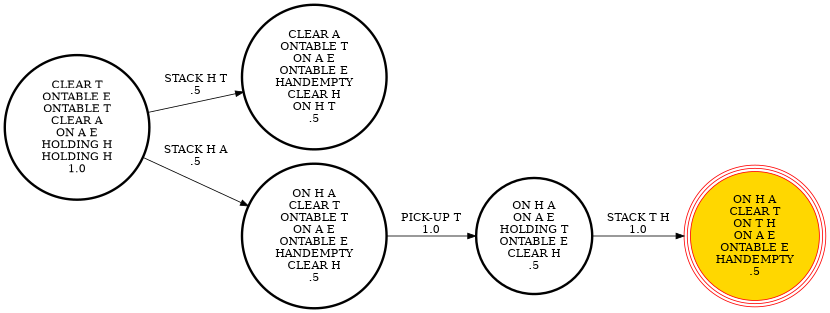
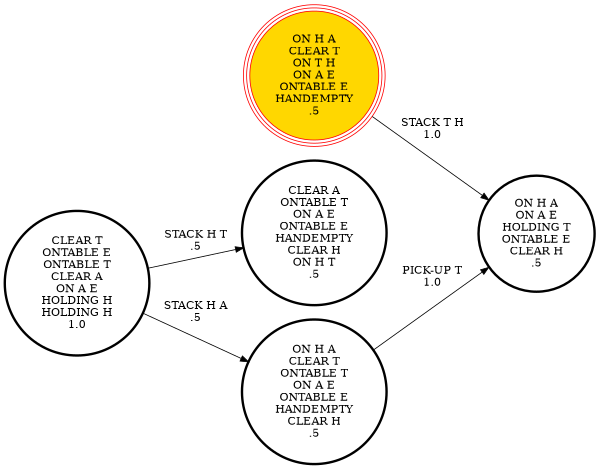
(634, 236) -> (427, 156)
